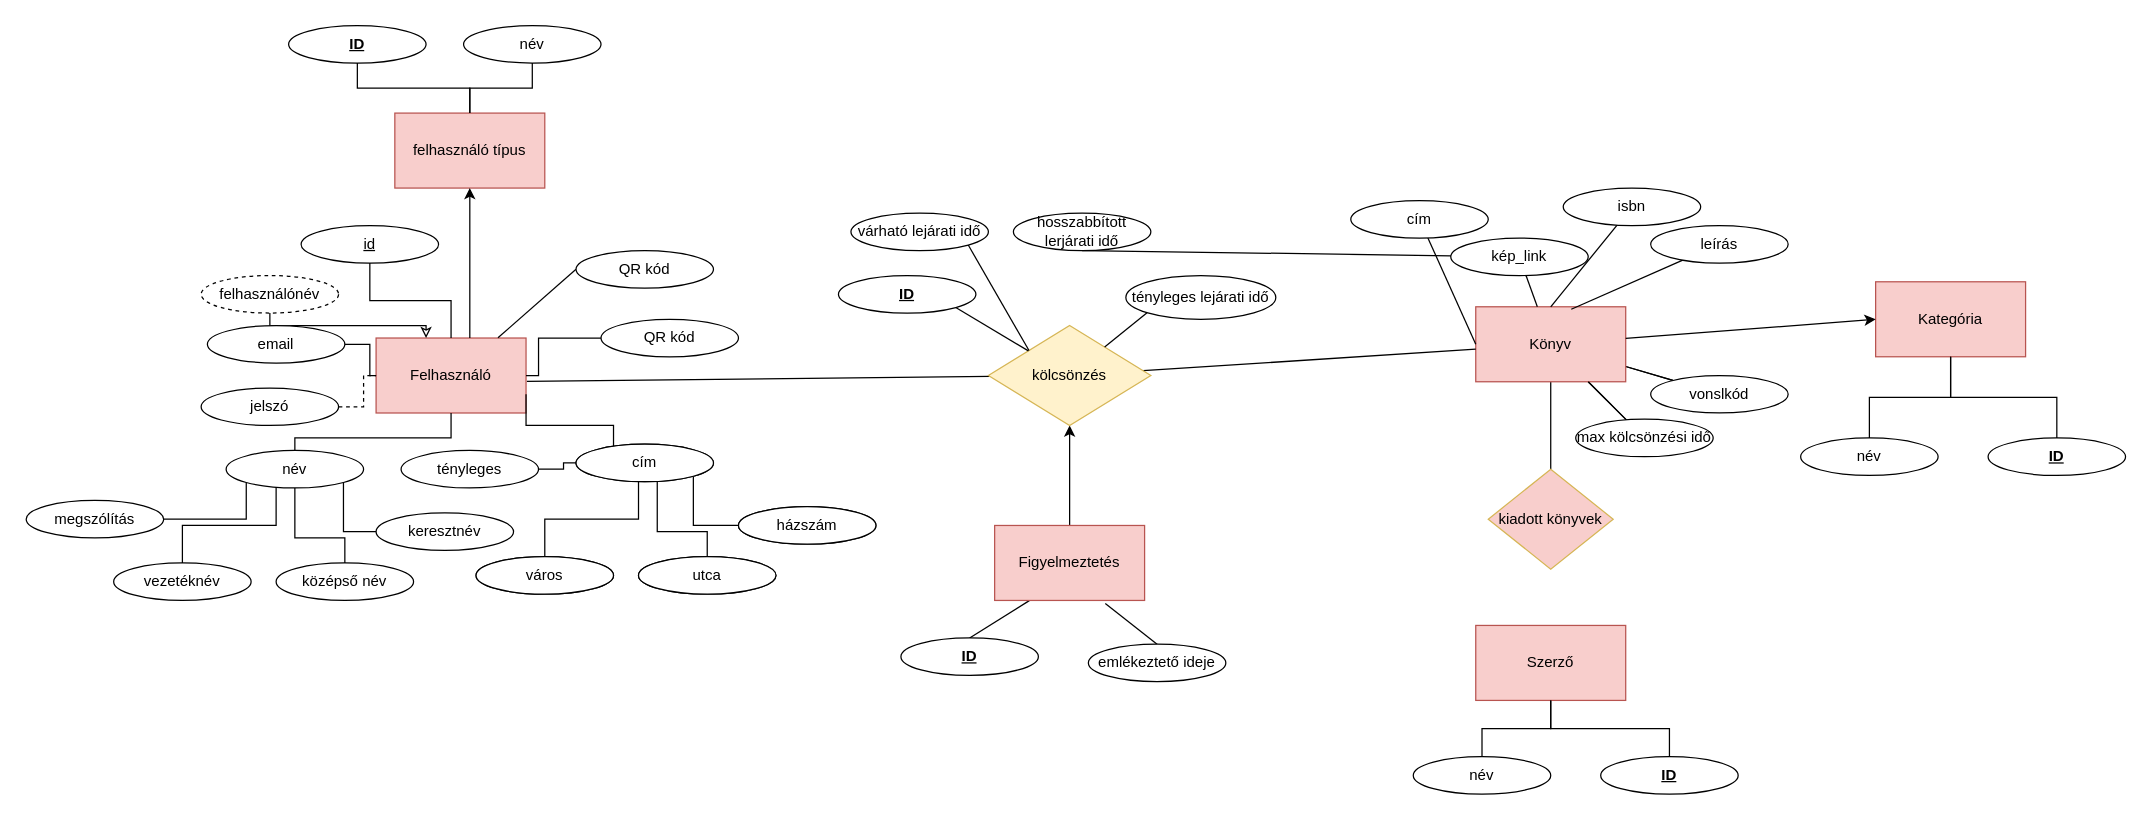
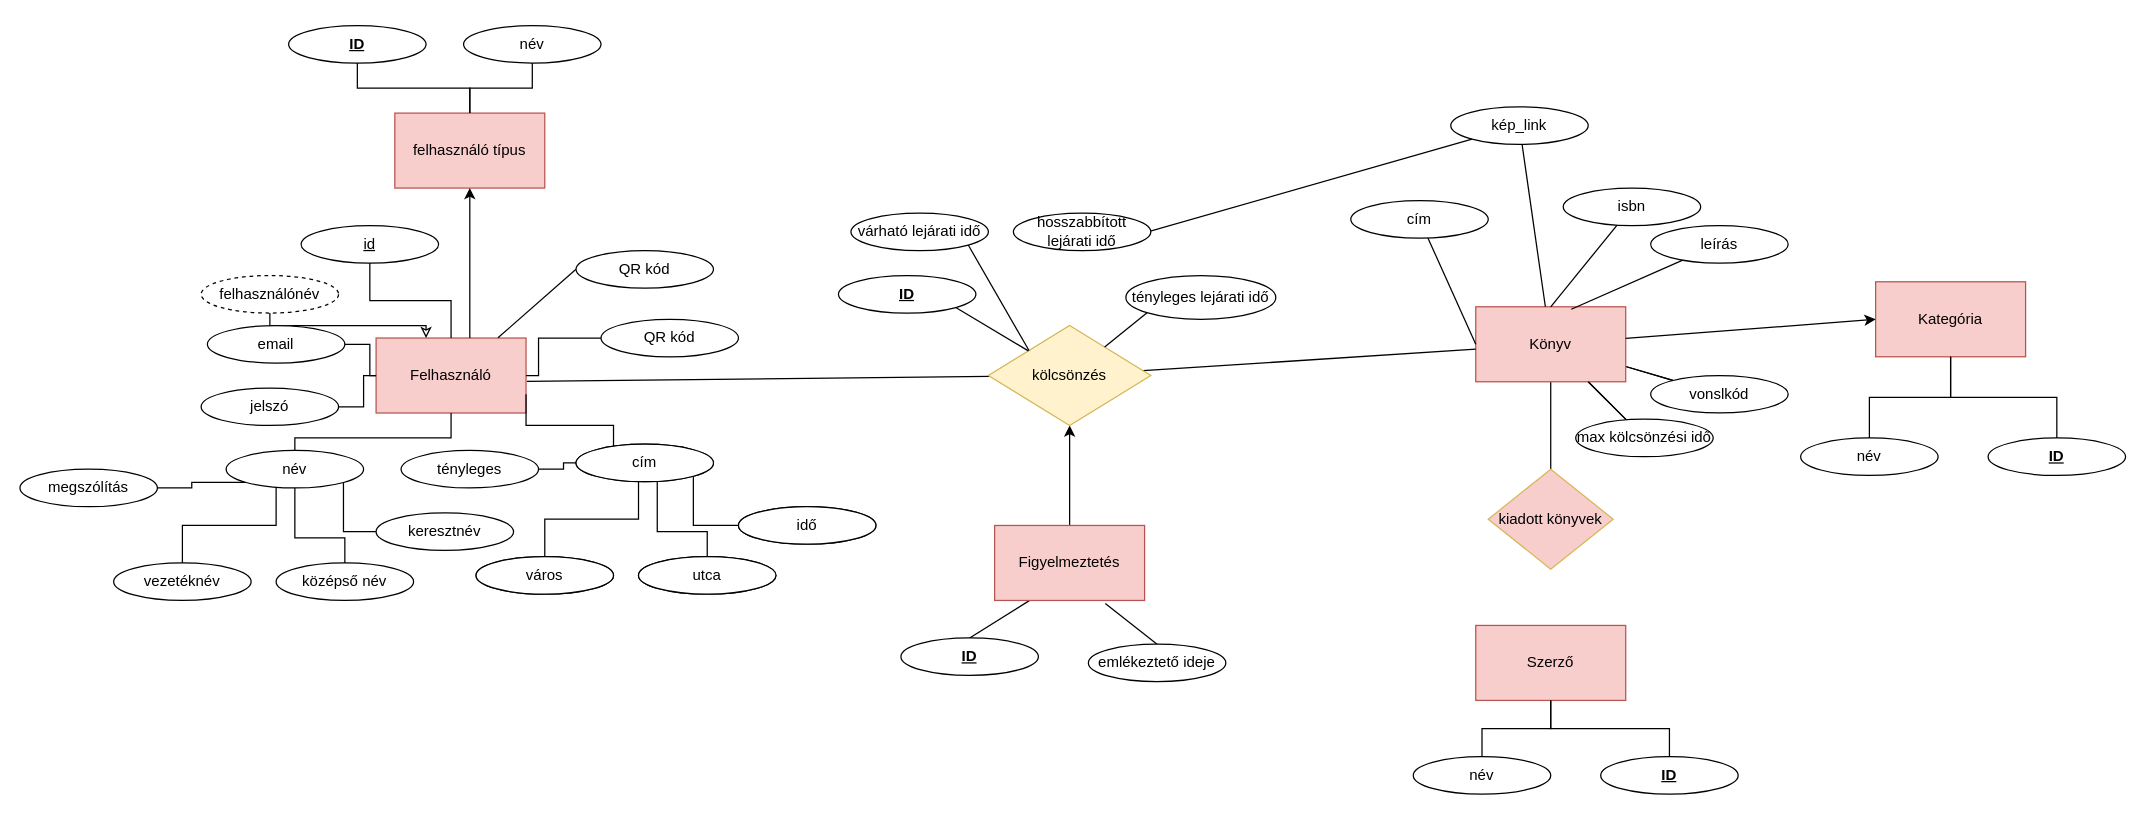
(1082, 232) -> (1082, 232)
(1519, 257) -> (1519, 126)
(363, 400) -> (363, 400)
(94, 519) -> (88, 488)
(807, 526) -> (807, 526)
